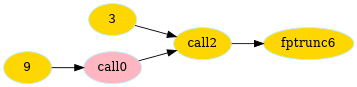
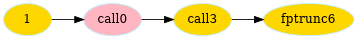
(113, 20) -> none
(203, 44) -> (203, 20)
(28, 68) -> (28, 20)
